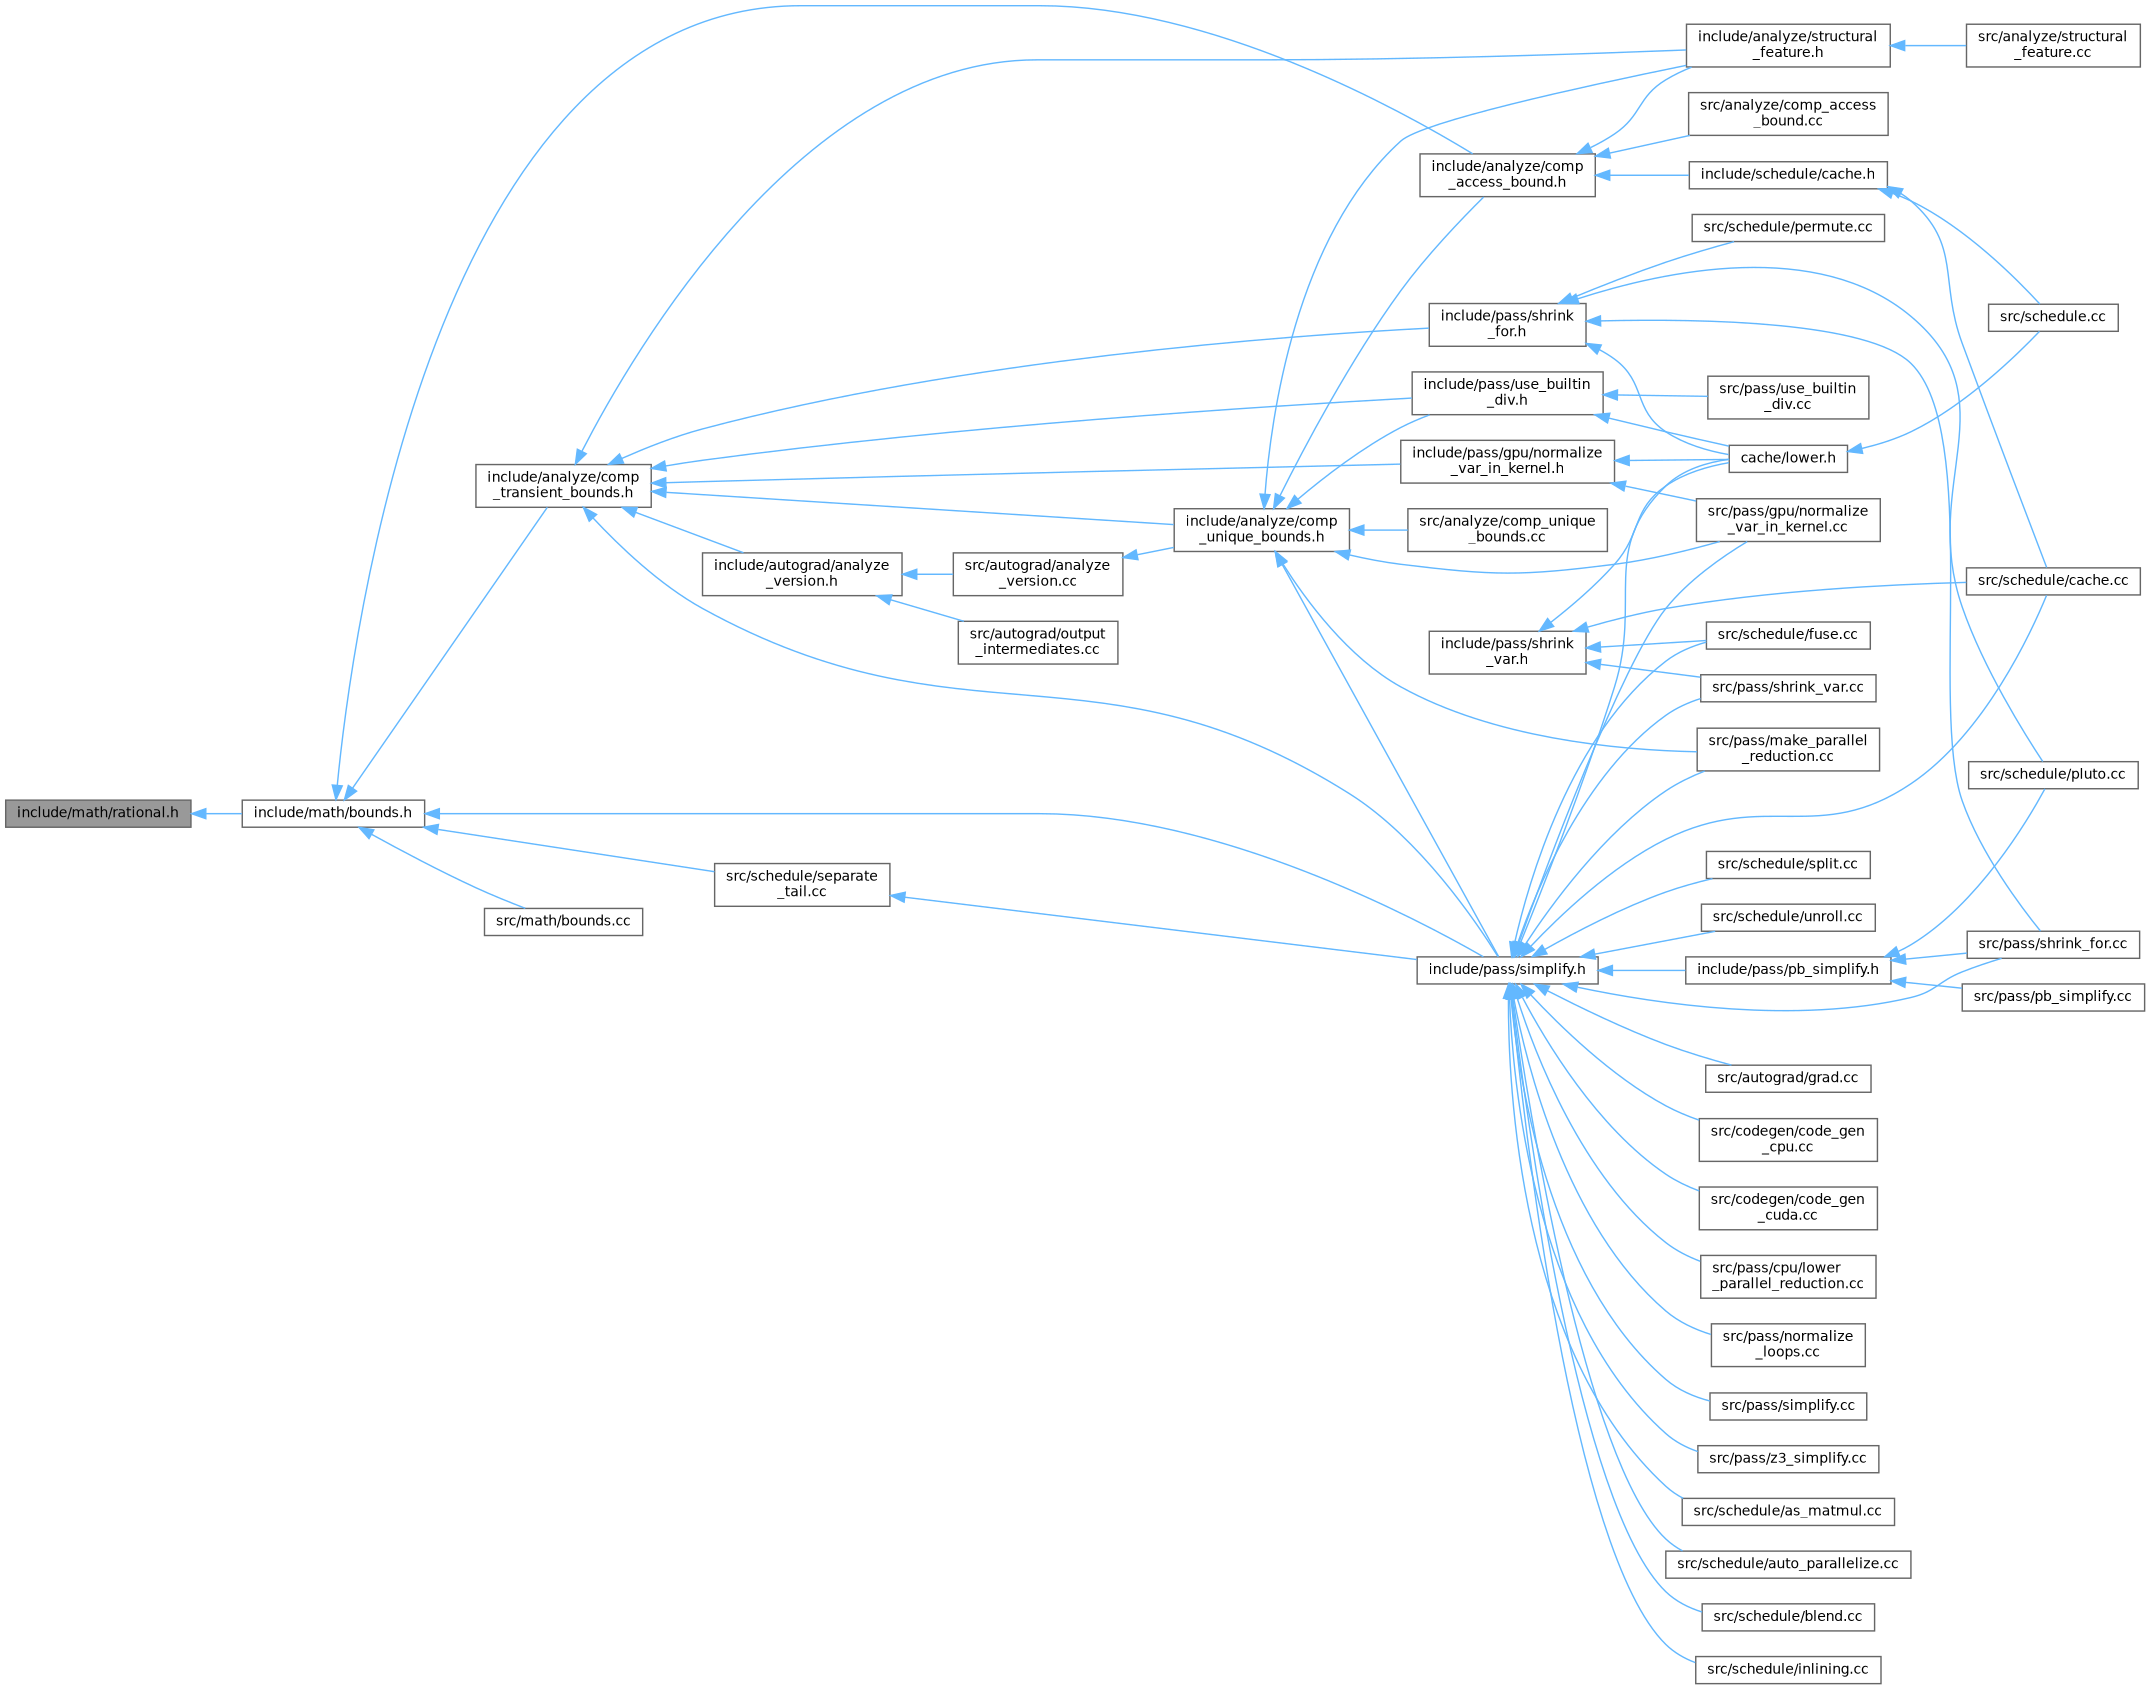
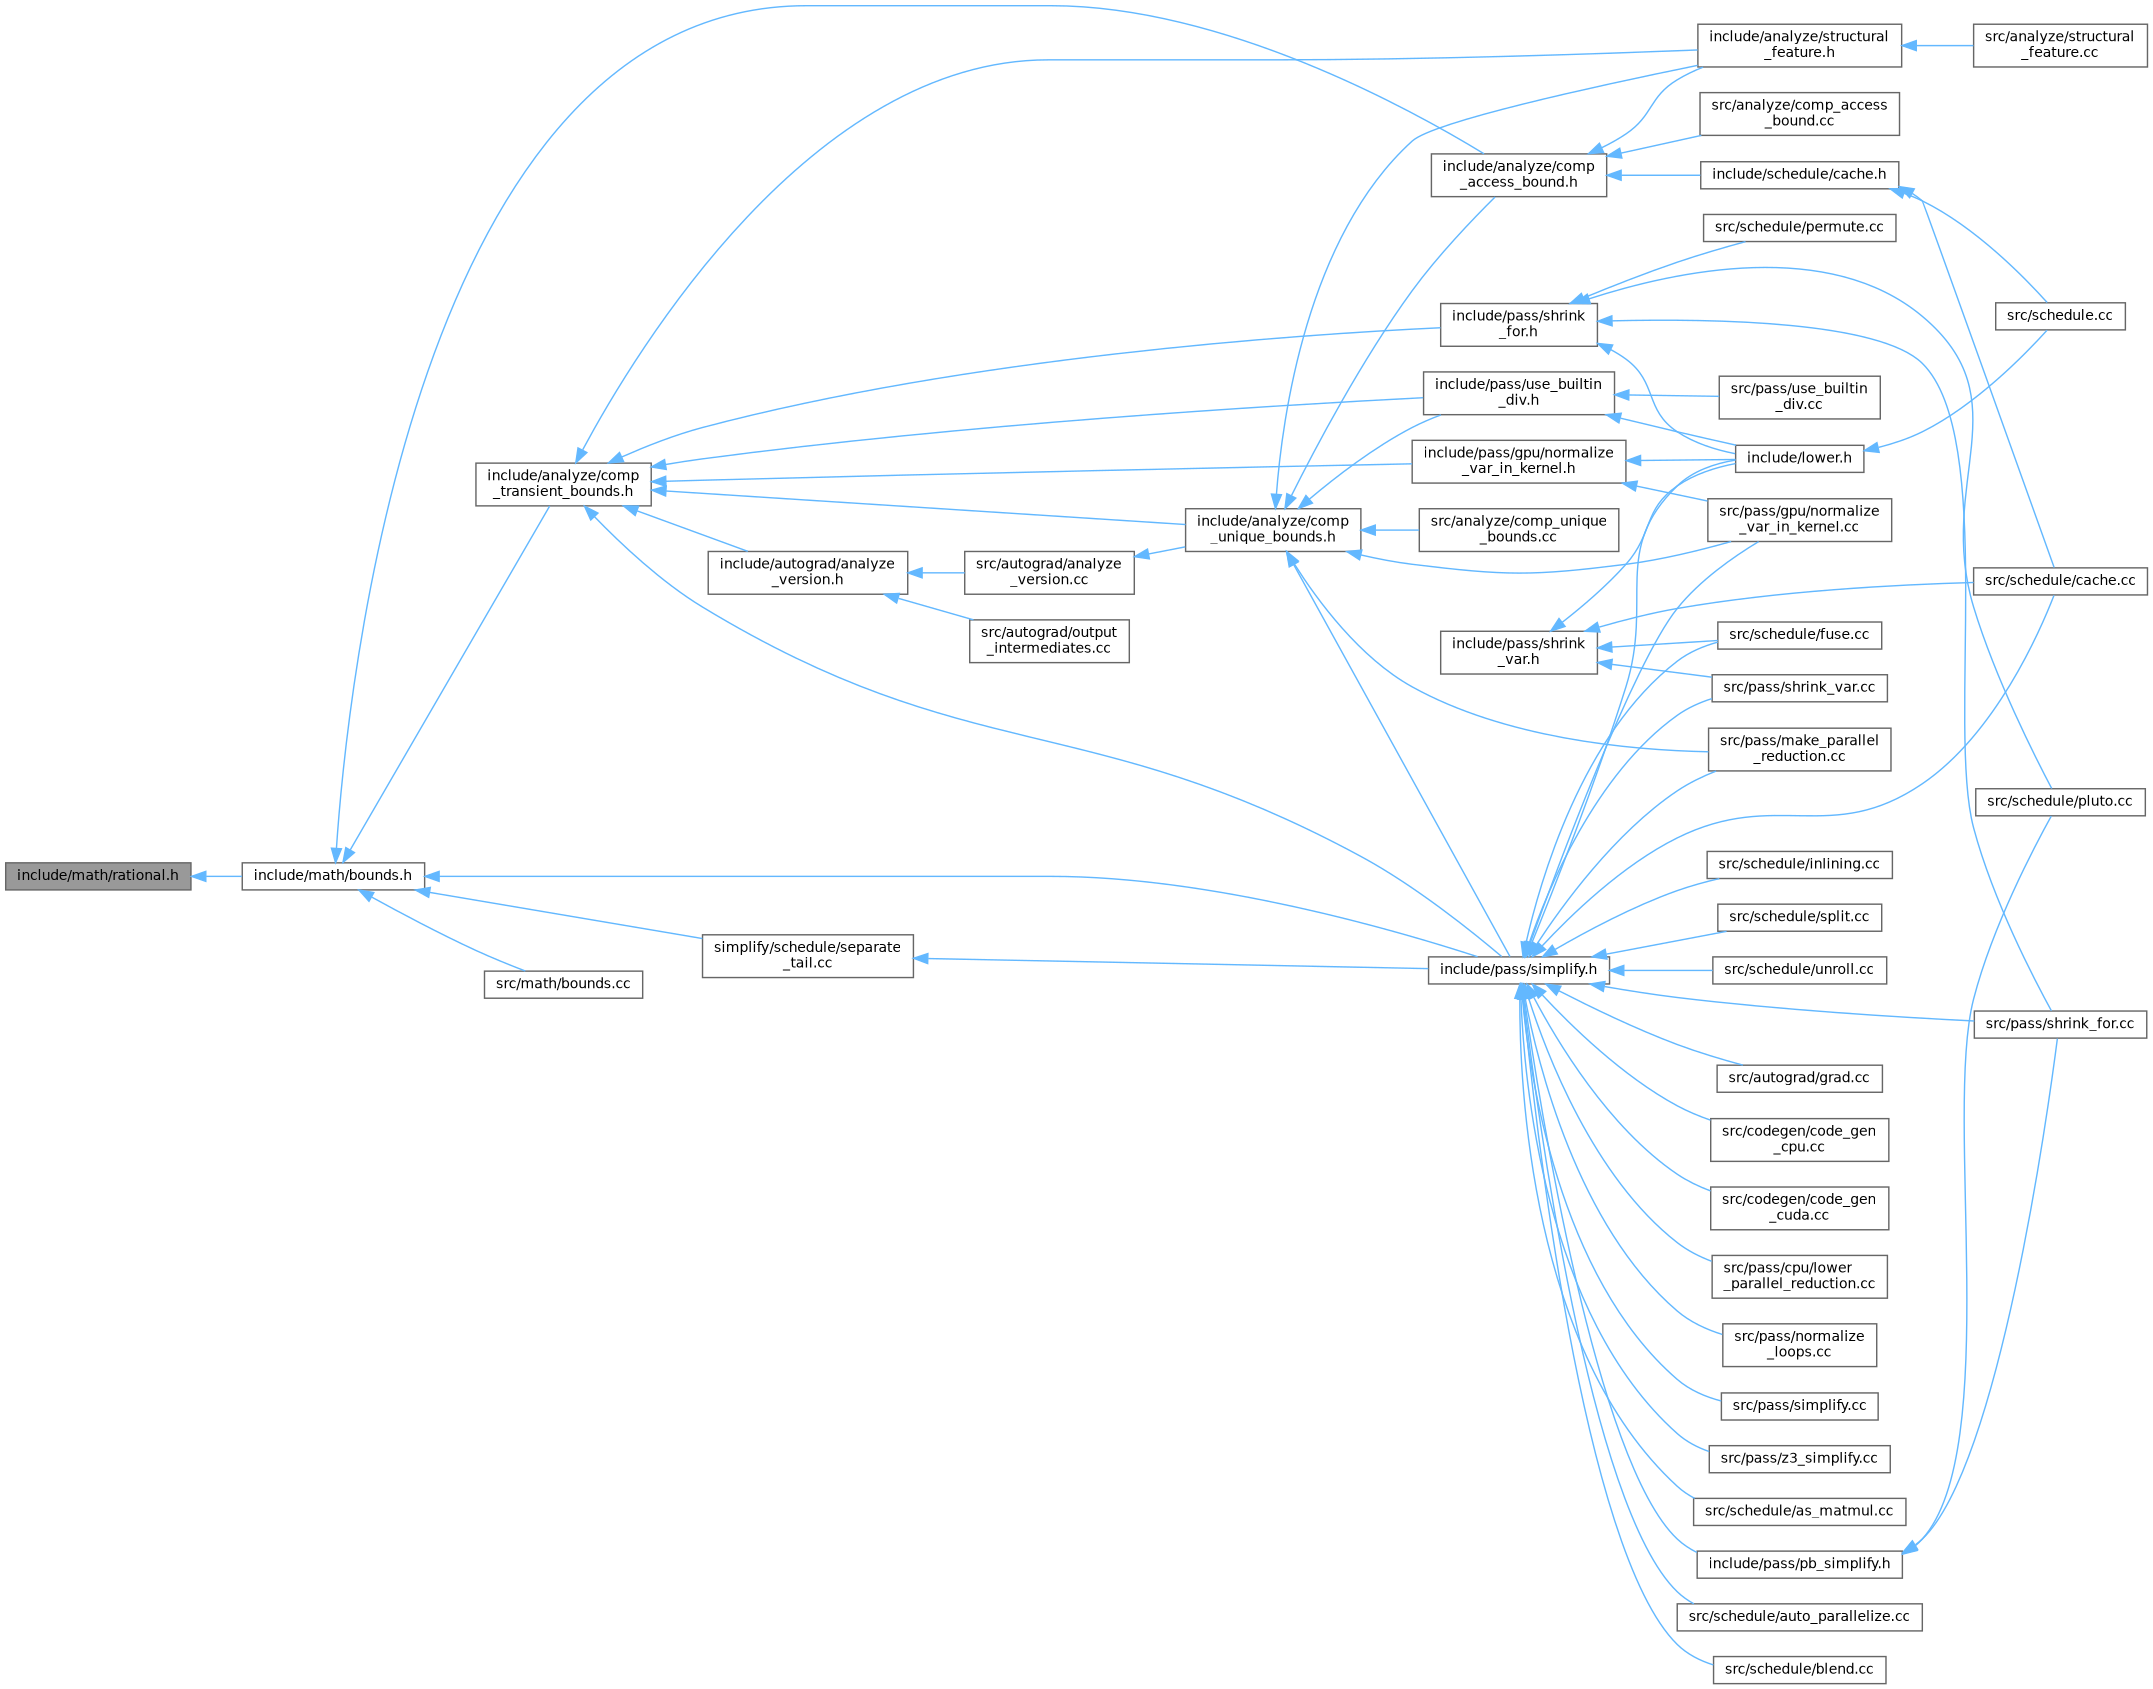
(1788, 459) -> (1800, 459)
(802, 885) -> (808, 956)
(2053, 997) -> none
